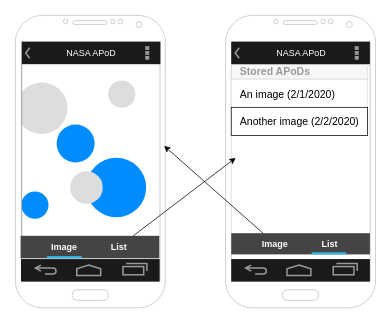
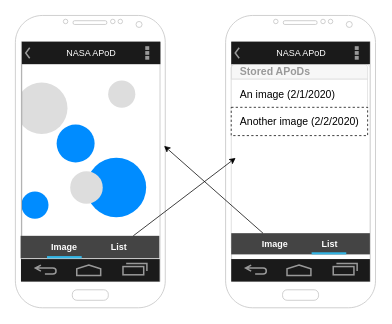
(300, 121) -> (300, 121)
